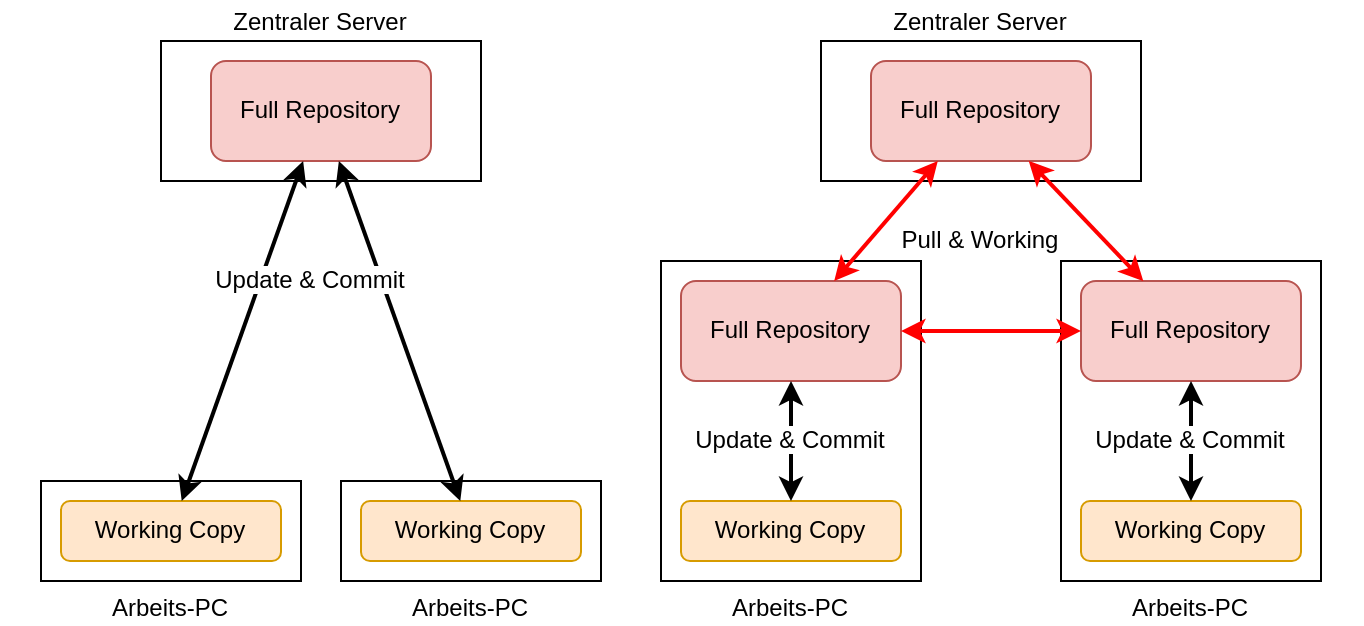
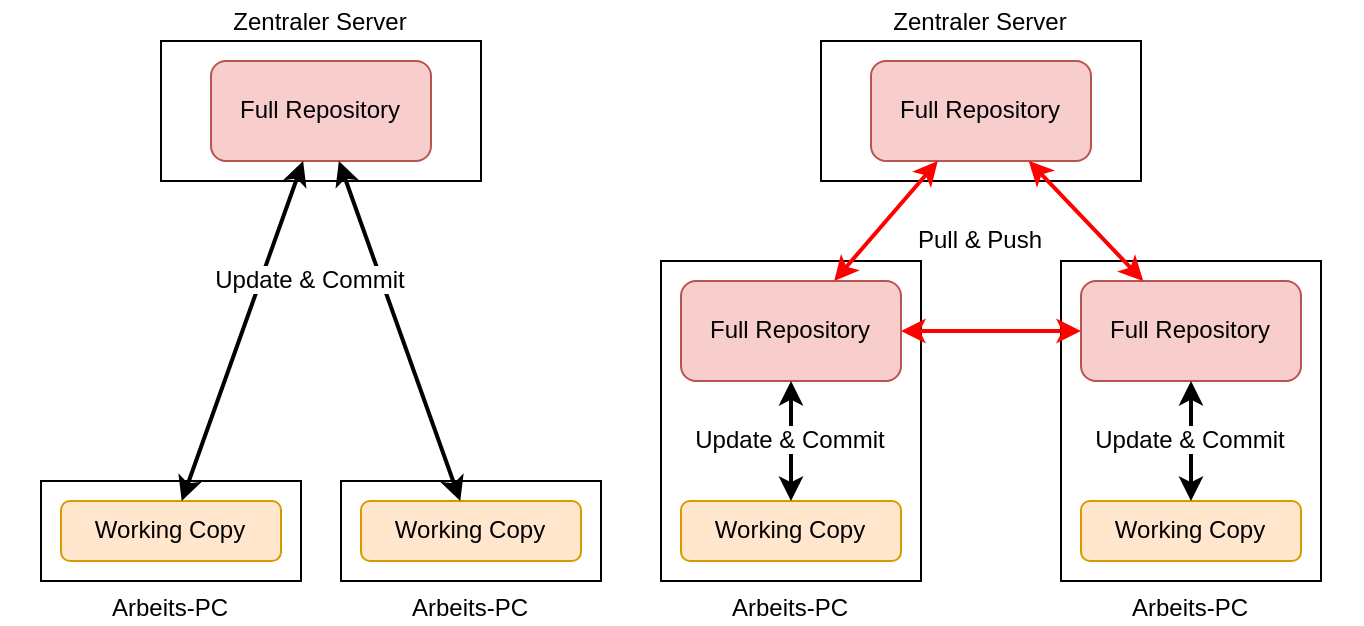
(981, 241) -> (981, 241)
